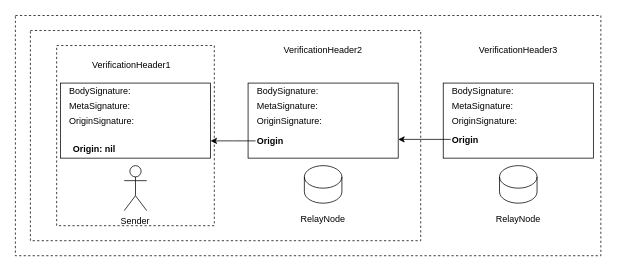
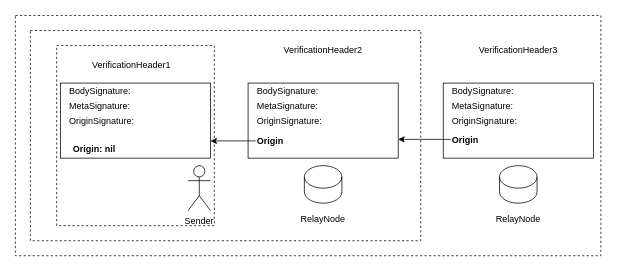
(135, 188) -> (199, 188)
